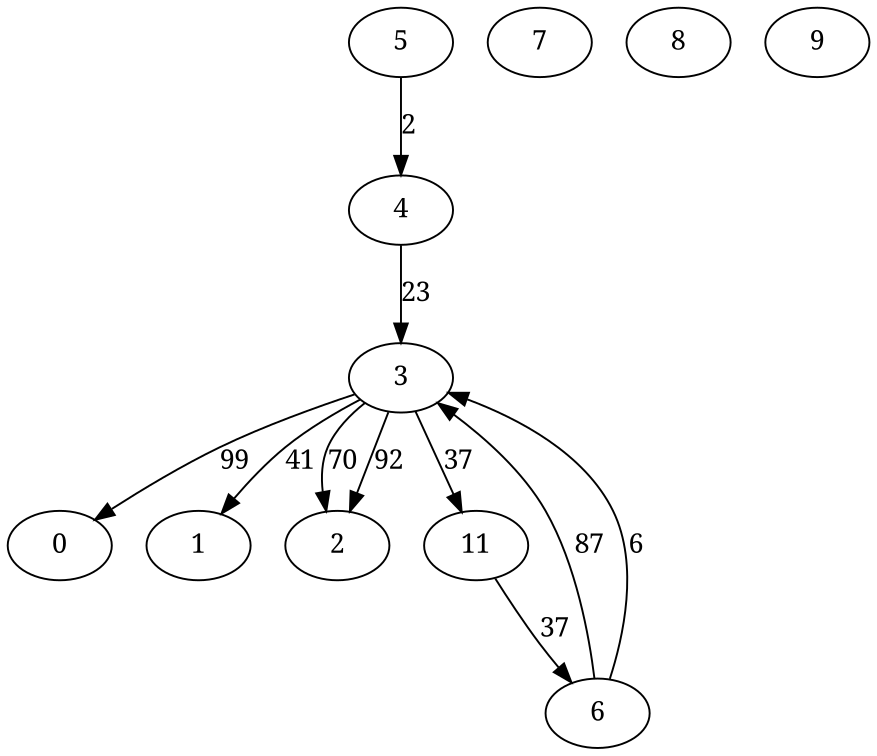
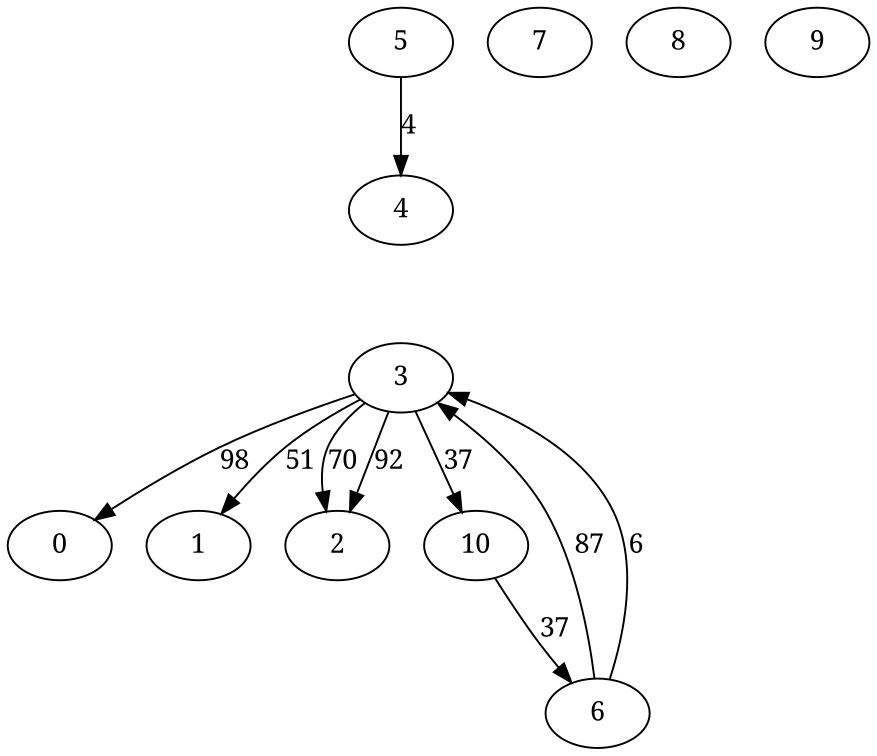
(409, 126) -> (409, 126)
(401, 284) -> none
(235, 462) -> (235, 462)
(301, 462) -> (301, 462)
(476, 546) -> (476, 546)
